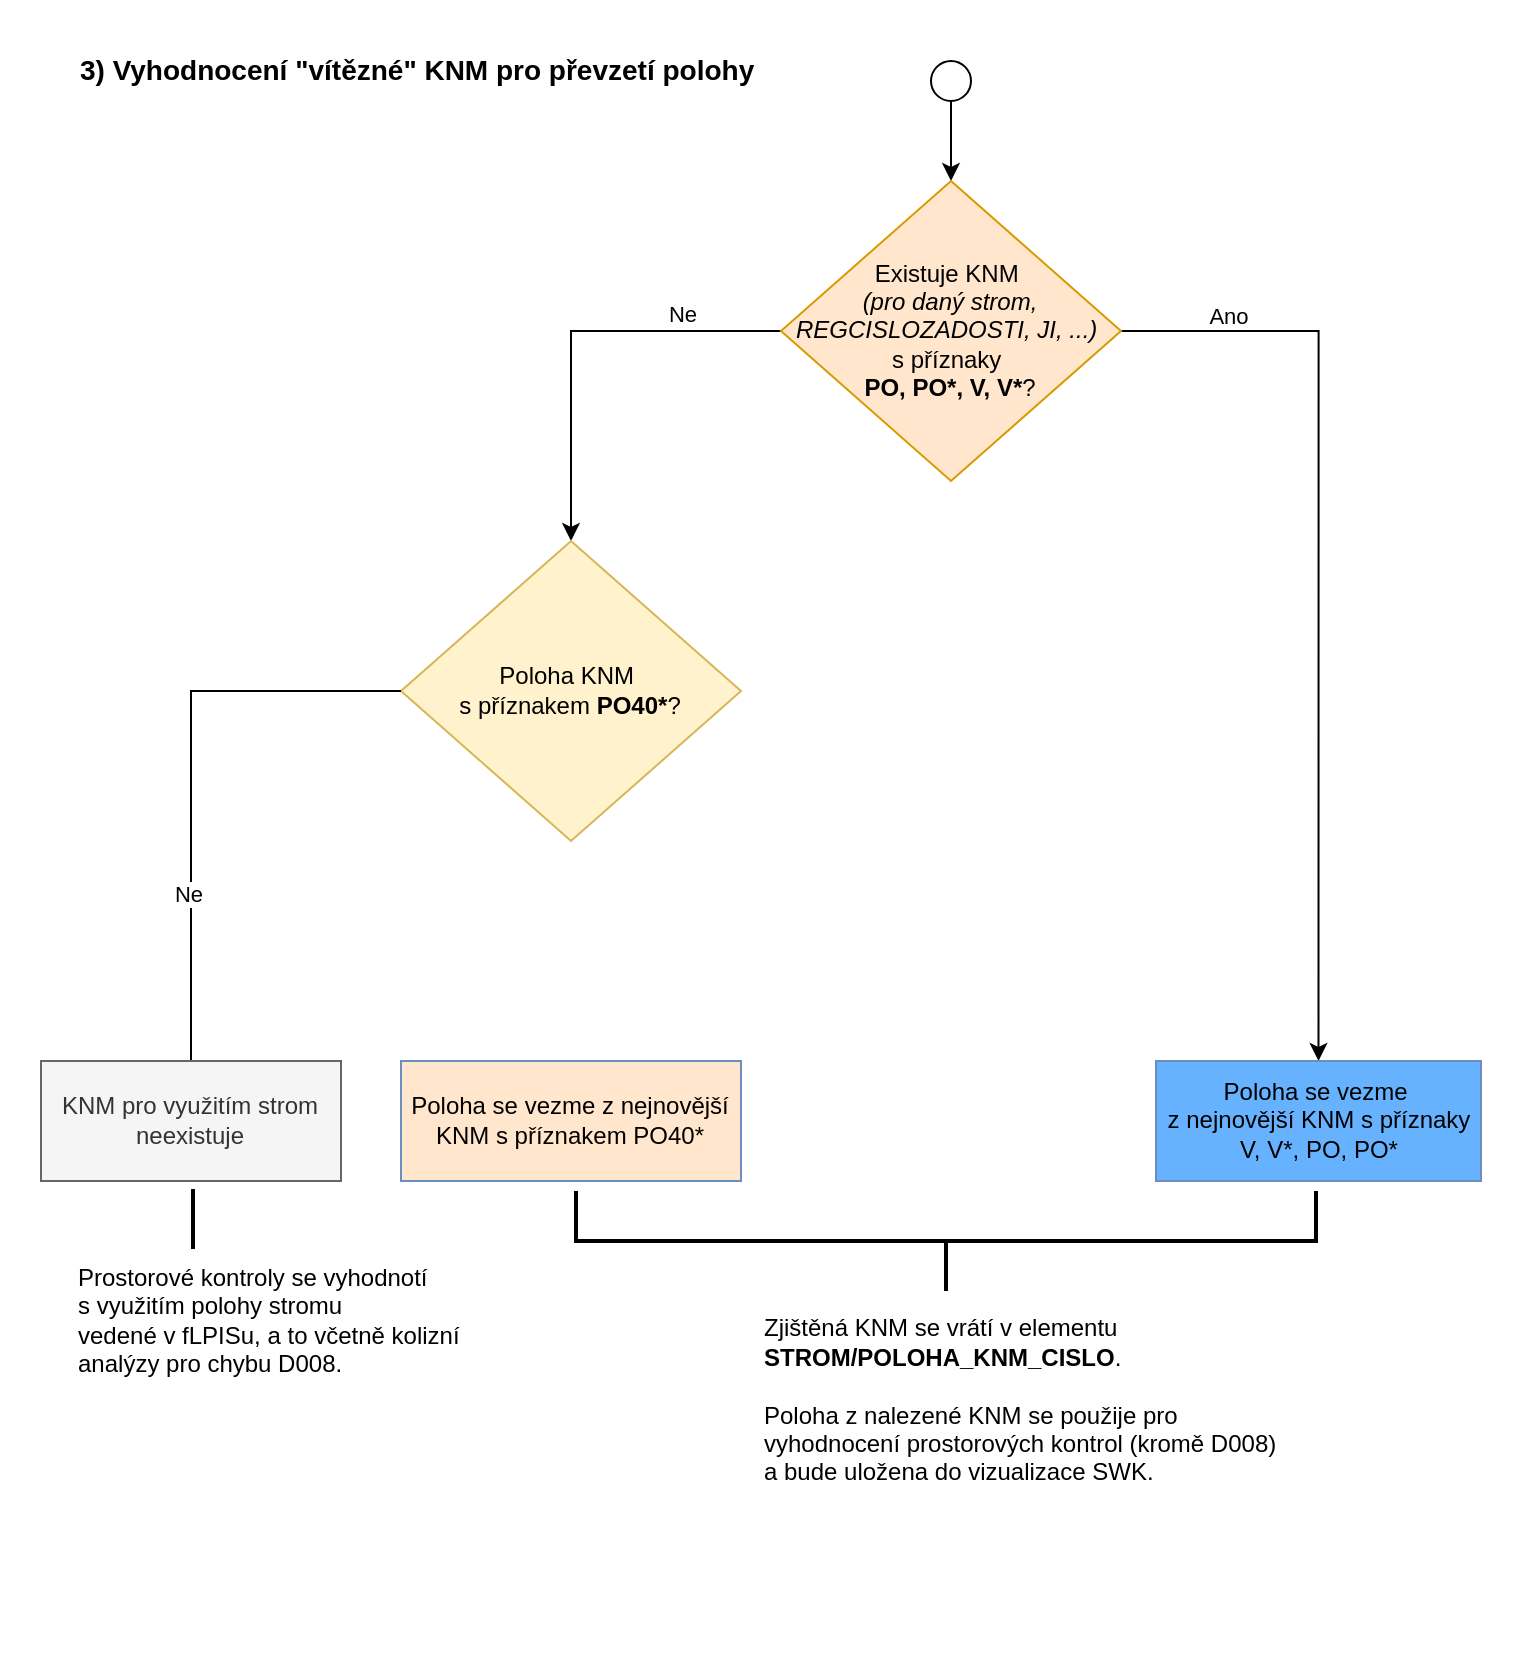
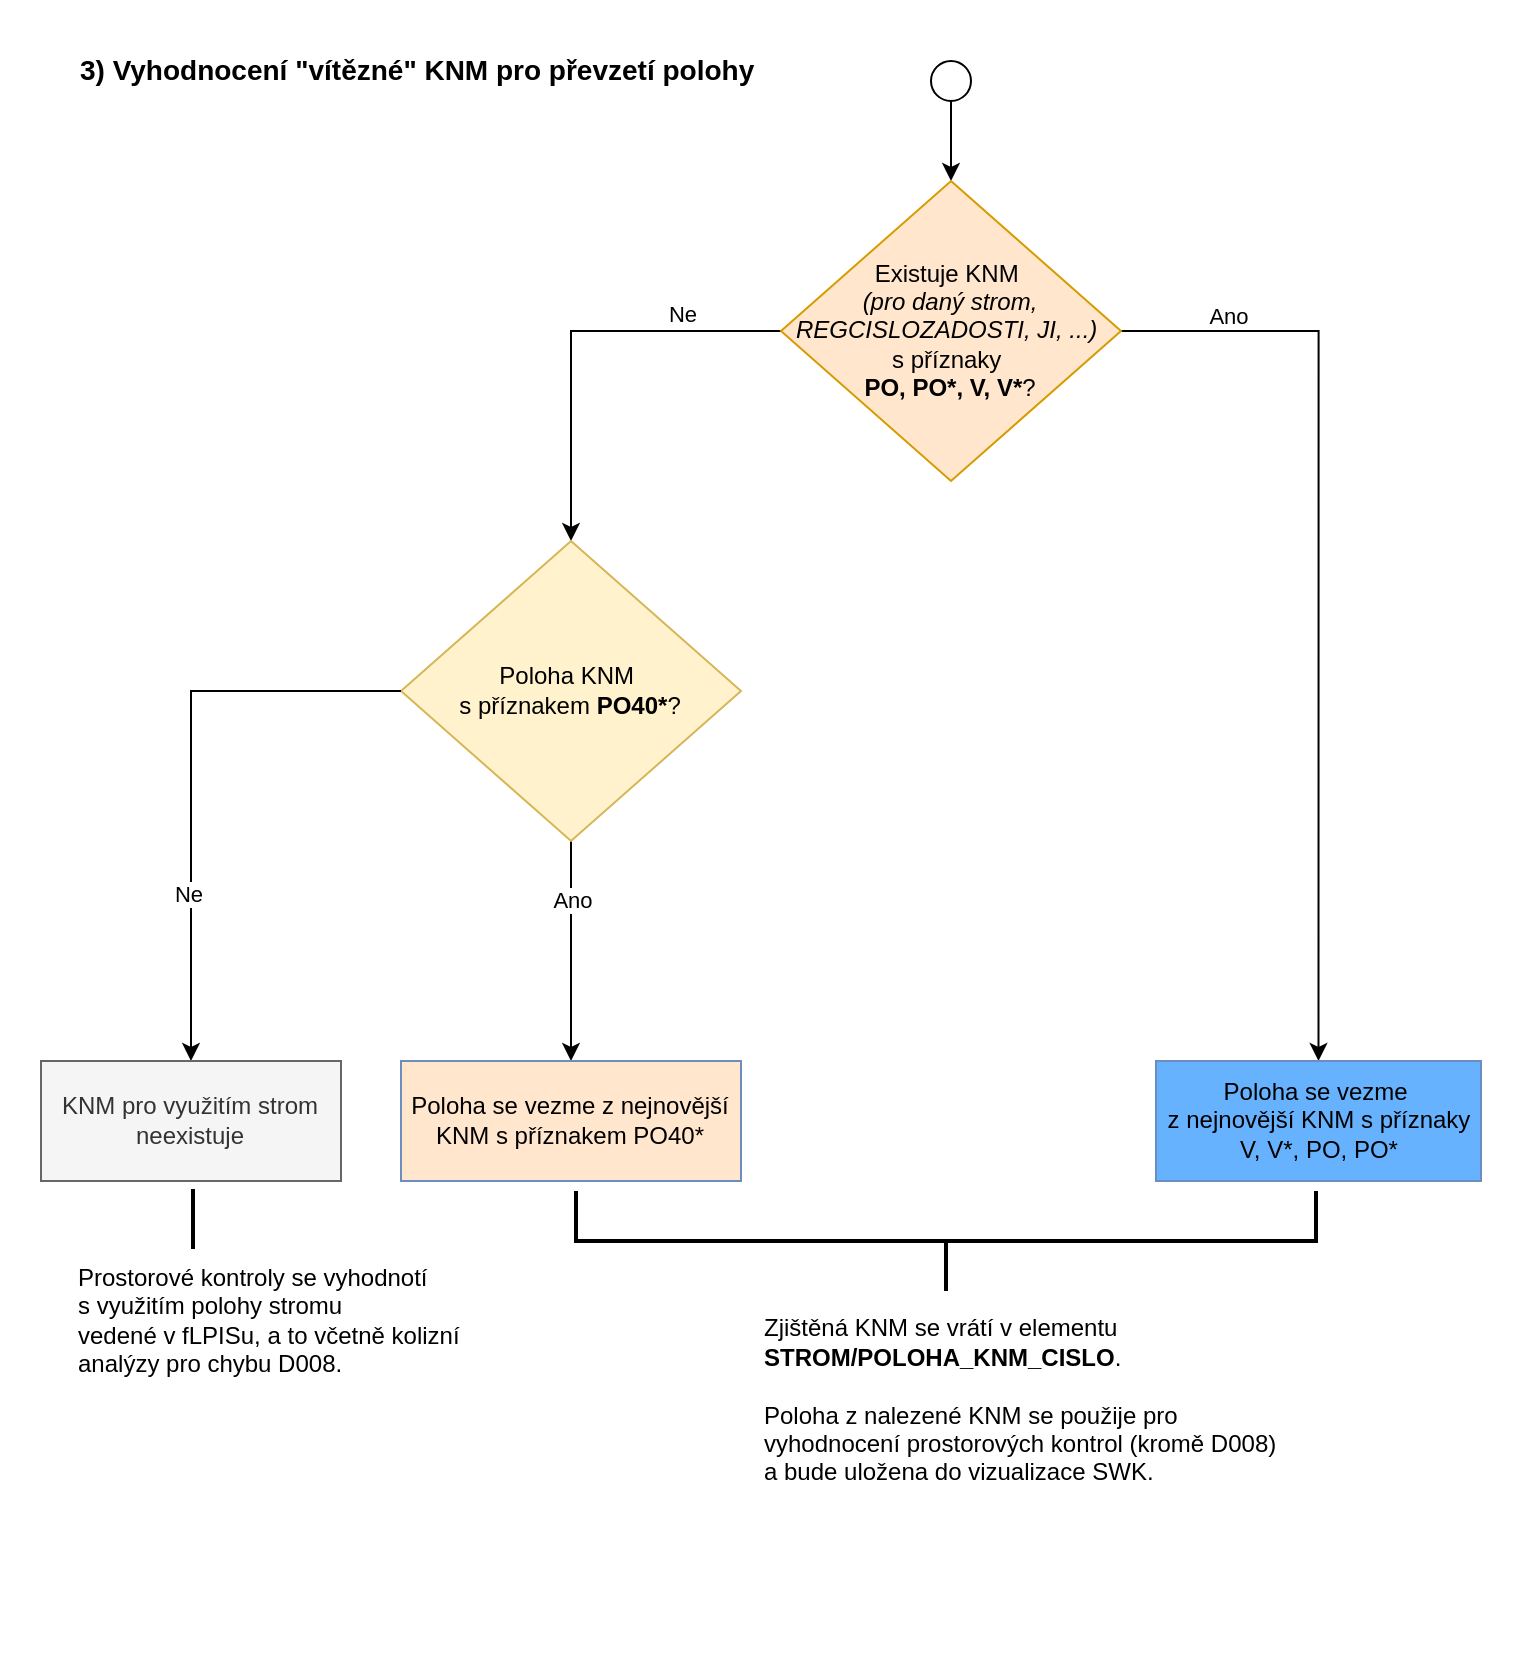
none -> (571, 944)
(191, 1051) -> (191, 1046)
